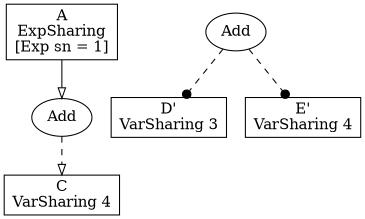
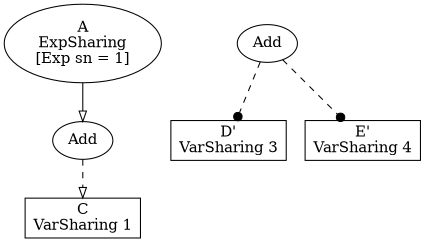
(62, 32) -> (83, 43)
(62, 195) -> (83, 218)
